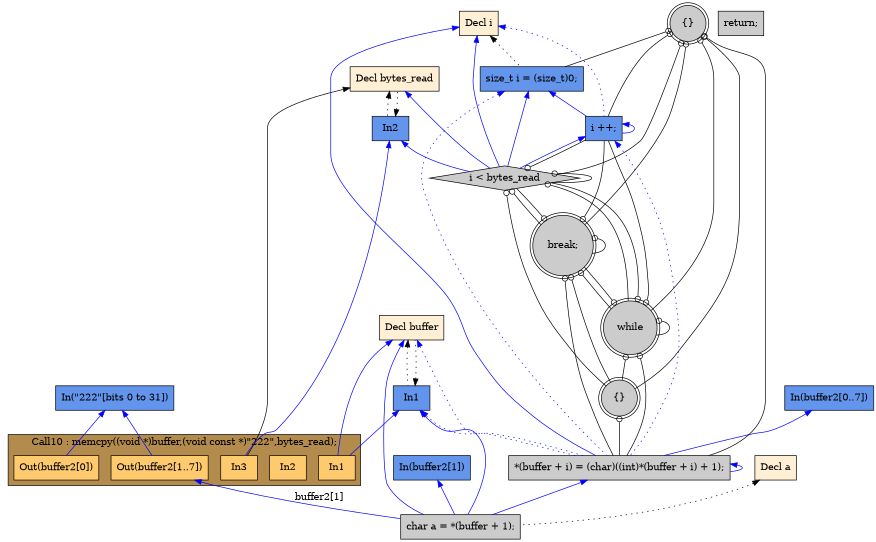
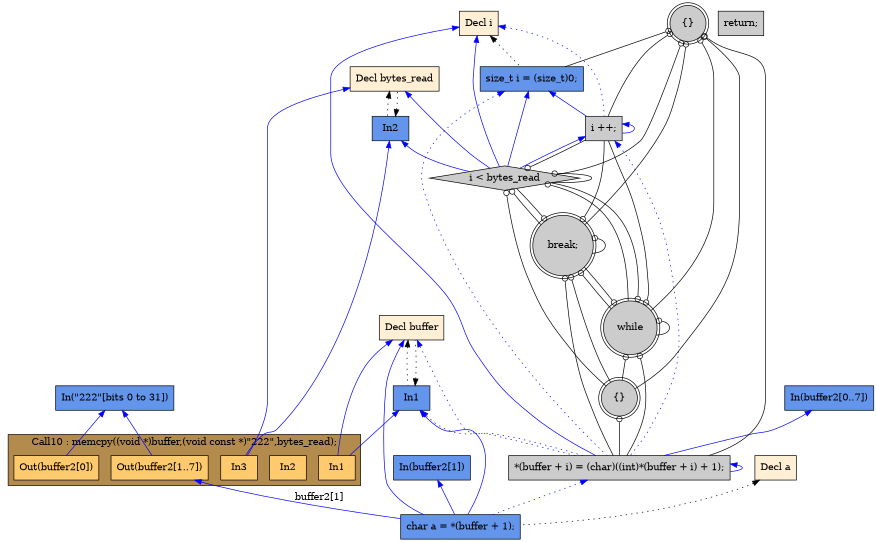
(604, 129) -> (604, 129)
(268, 250) -> (268, 250)
(537, 499) -> (537, 499)
(460, 527) -> (460, 527)
